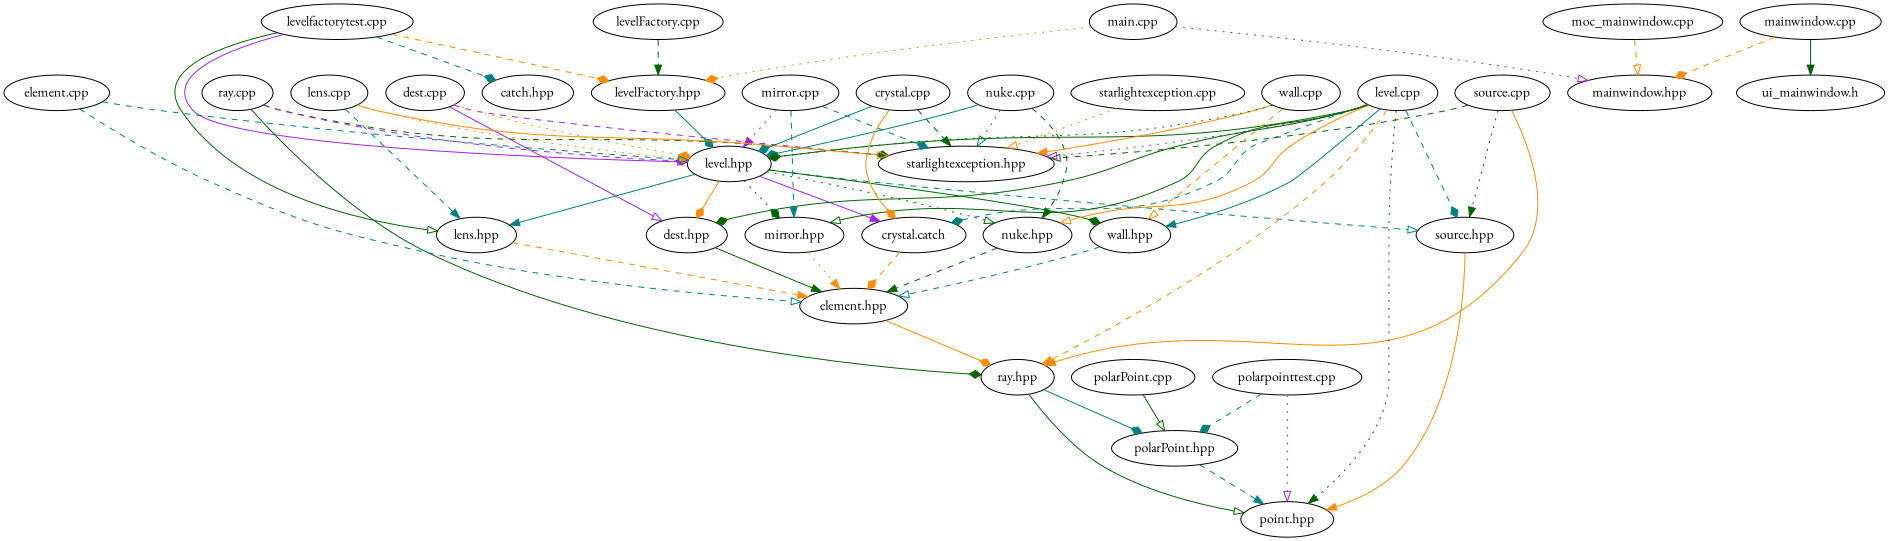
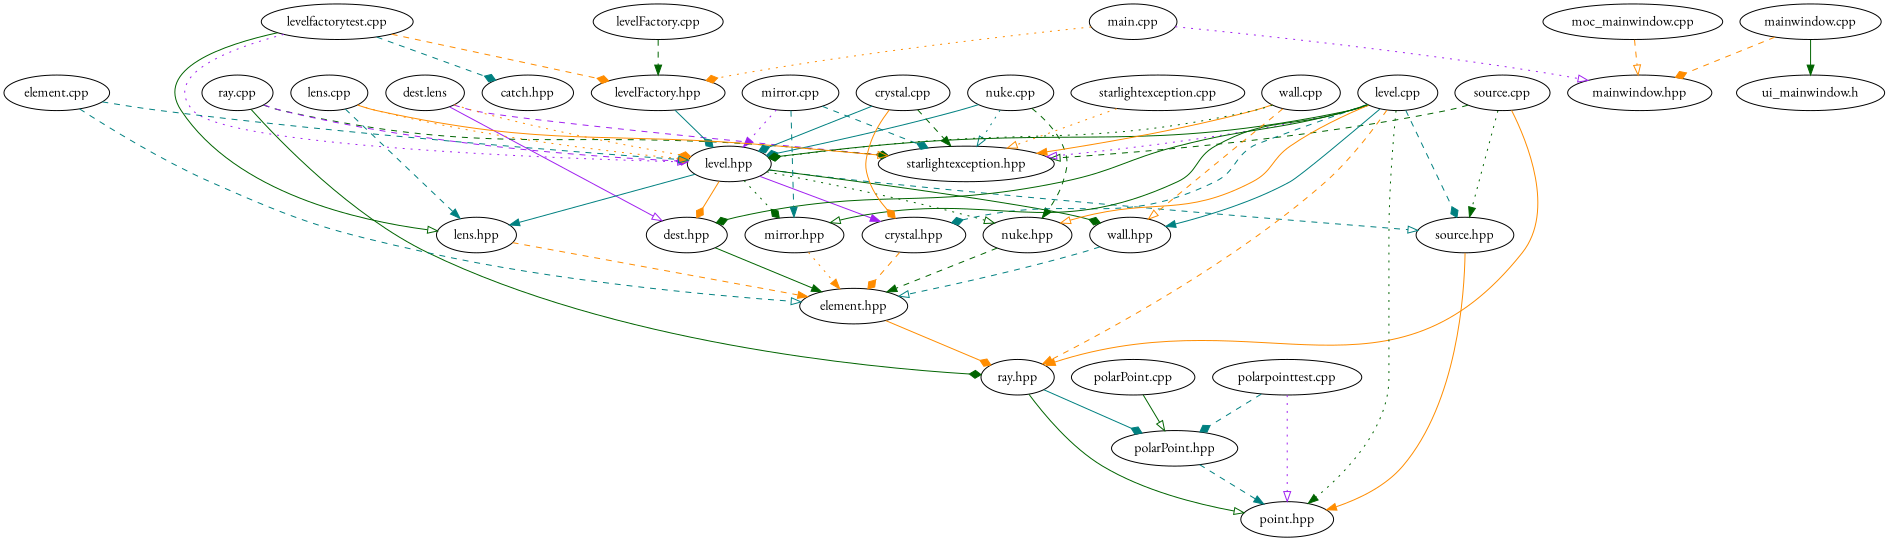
(425, 93) -> (425, 93)
(363, 145) -> (363, 145)
(914, 235) -> (914, 235)
